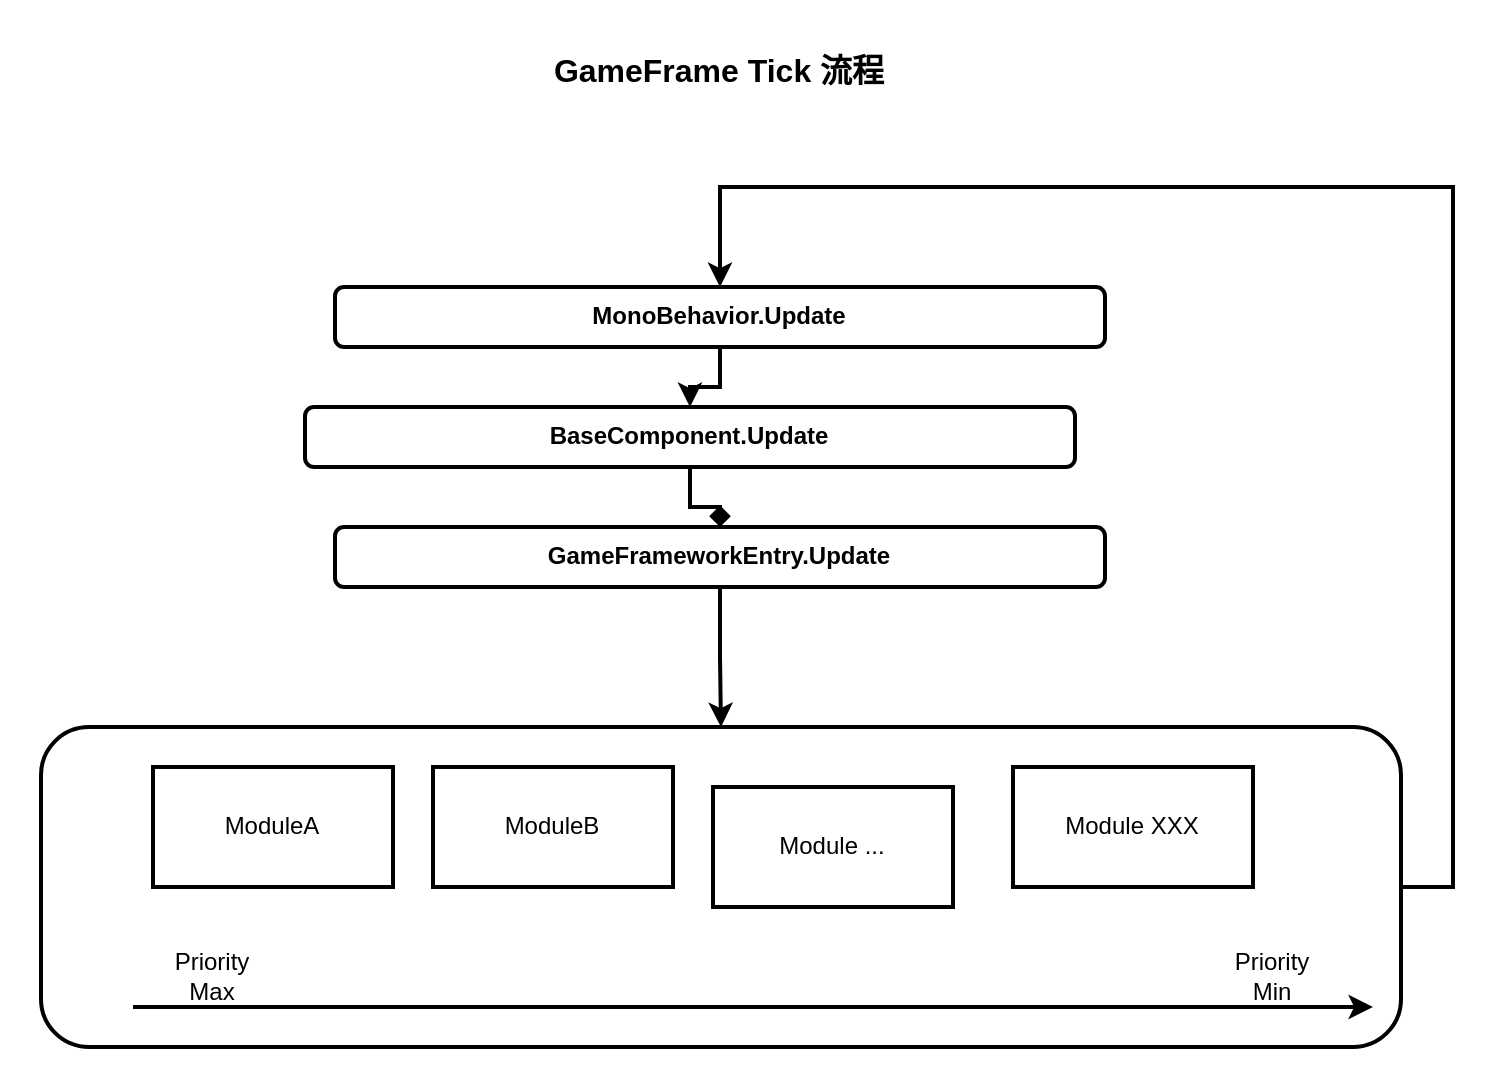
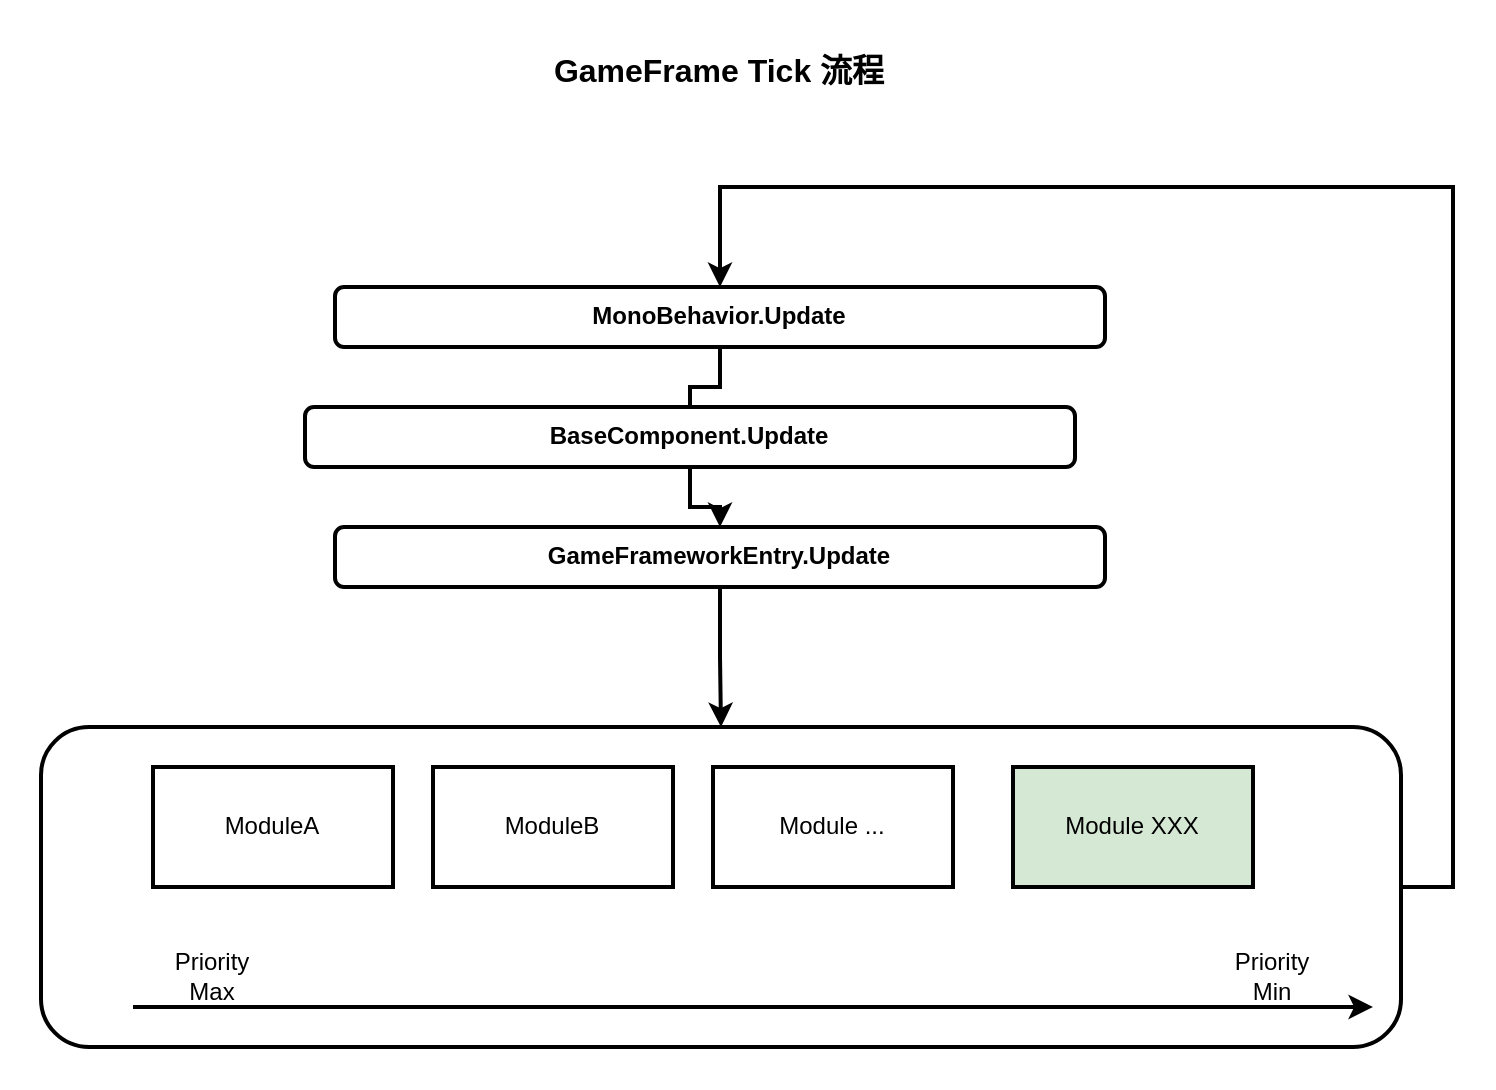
(694, 387) -> (690, 391)
(715, 507) -> (715, 507)
(1133, 827) -> (1133, 827)
(833, 847) -> (833, 827)
